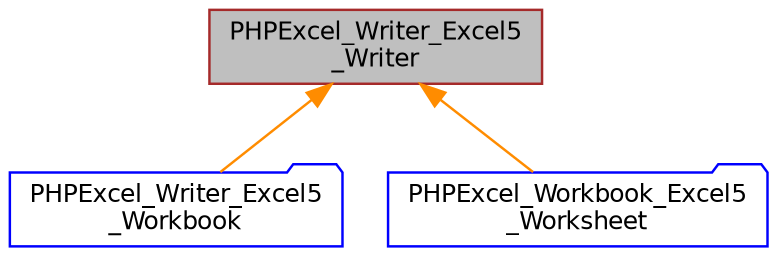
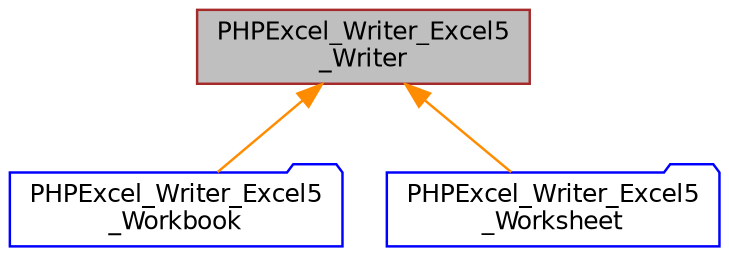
(578, 209) -> (553, 209)
